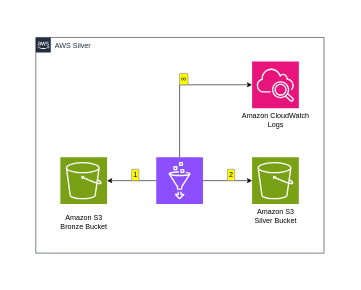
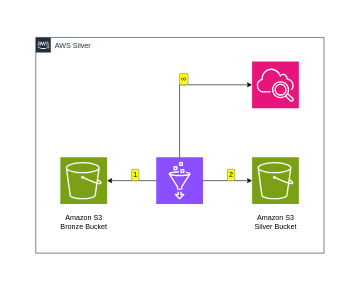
(276, 120) -> none
(276, 216) -> (276, 222)
